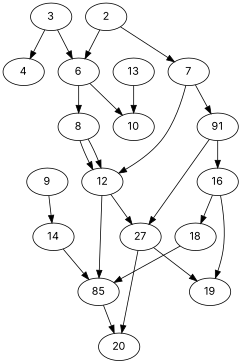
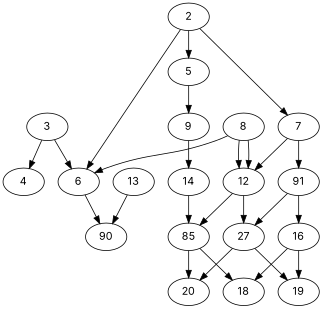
none -> (189, 72)
(79, 96) -> (165, 154)
(134, 127) -> (106, 237)
(151, 262) -> (213, 261)
